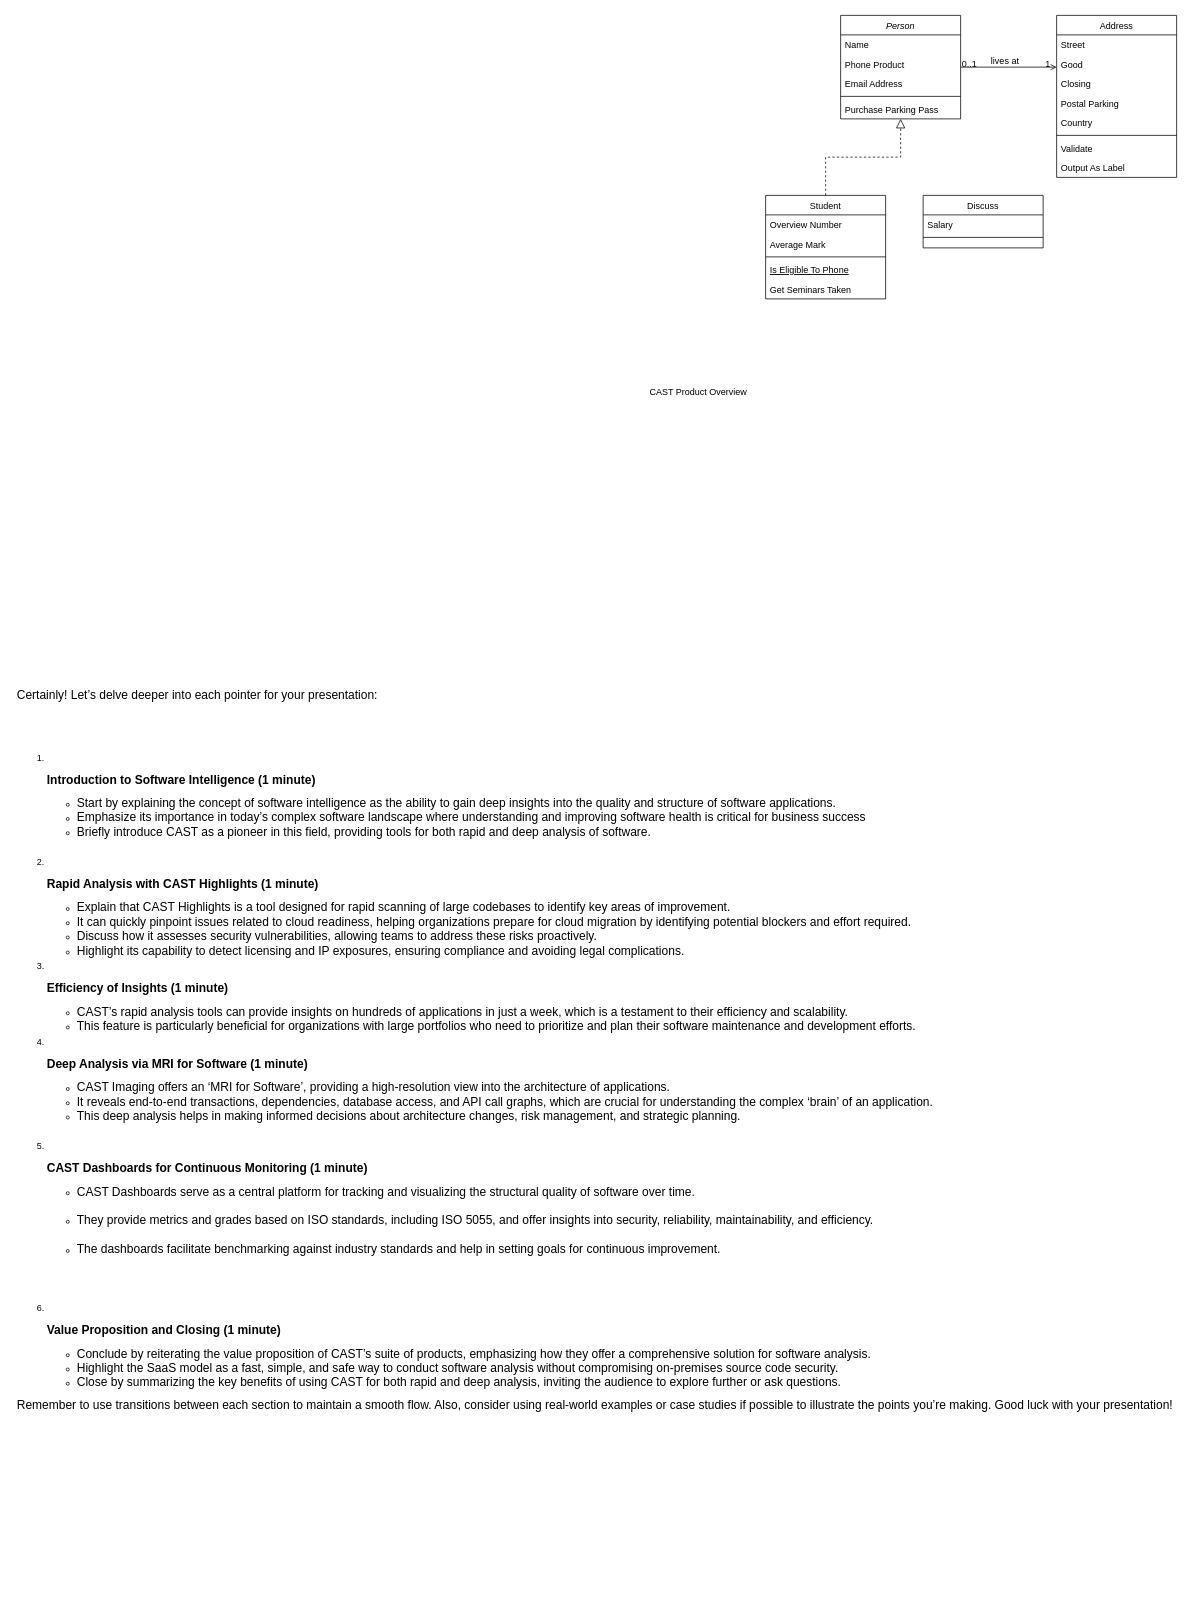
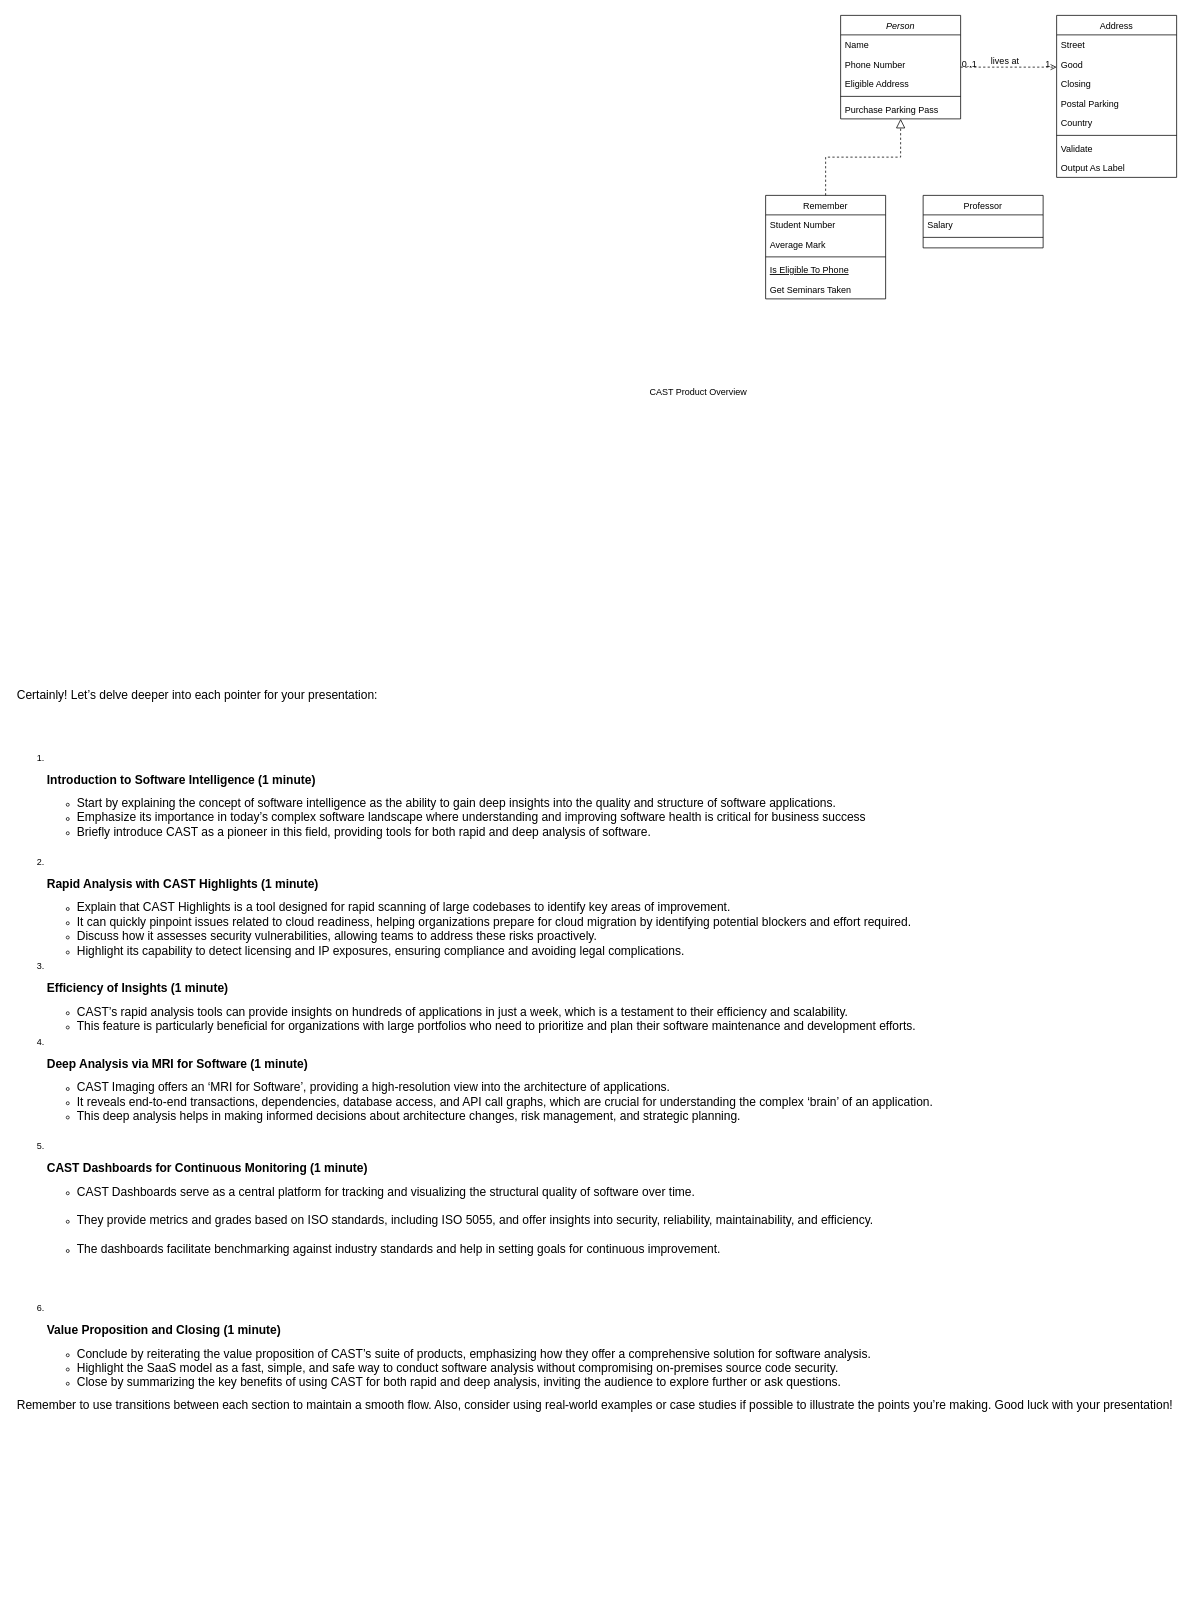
(876, 65) -> (874, 65)
(1007, 67) -> (1007, 67)
(874, 84) -> (879, 84)
(825, 206) -> (825, 206)
(983, 206) -> (983, 206)
(805, 225) -> (804, 225)
